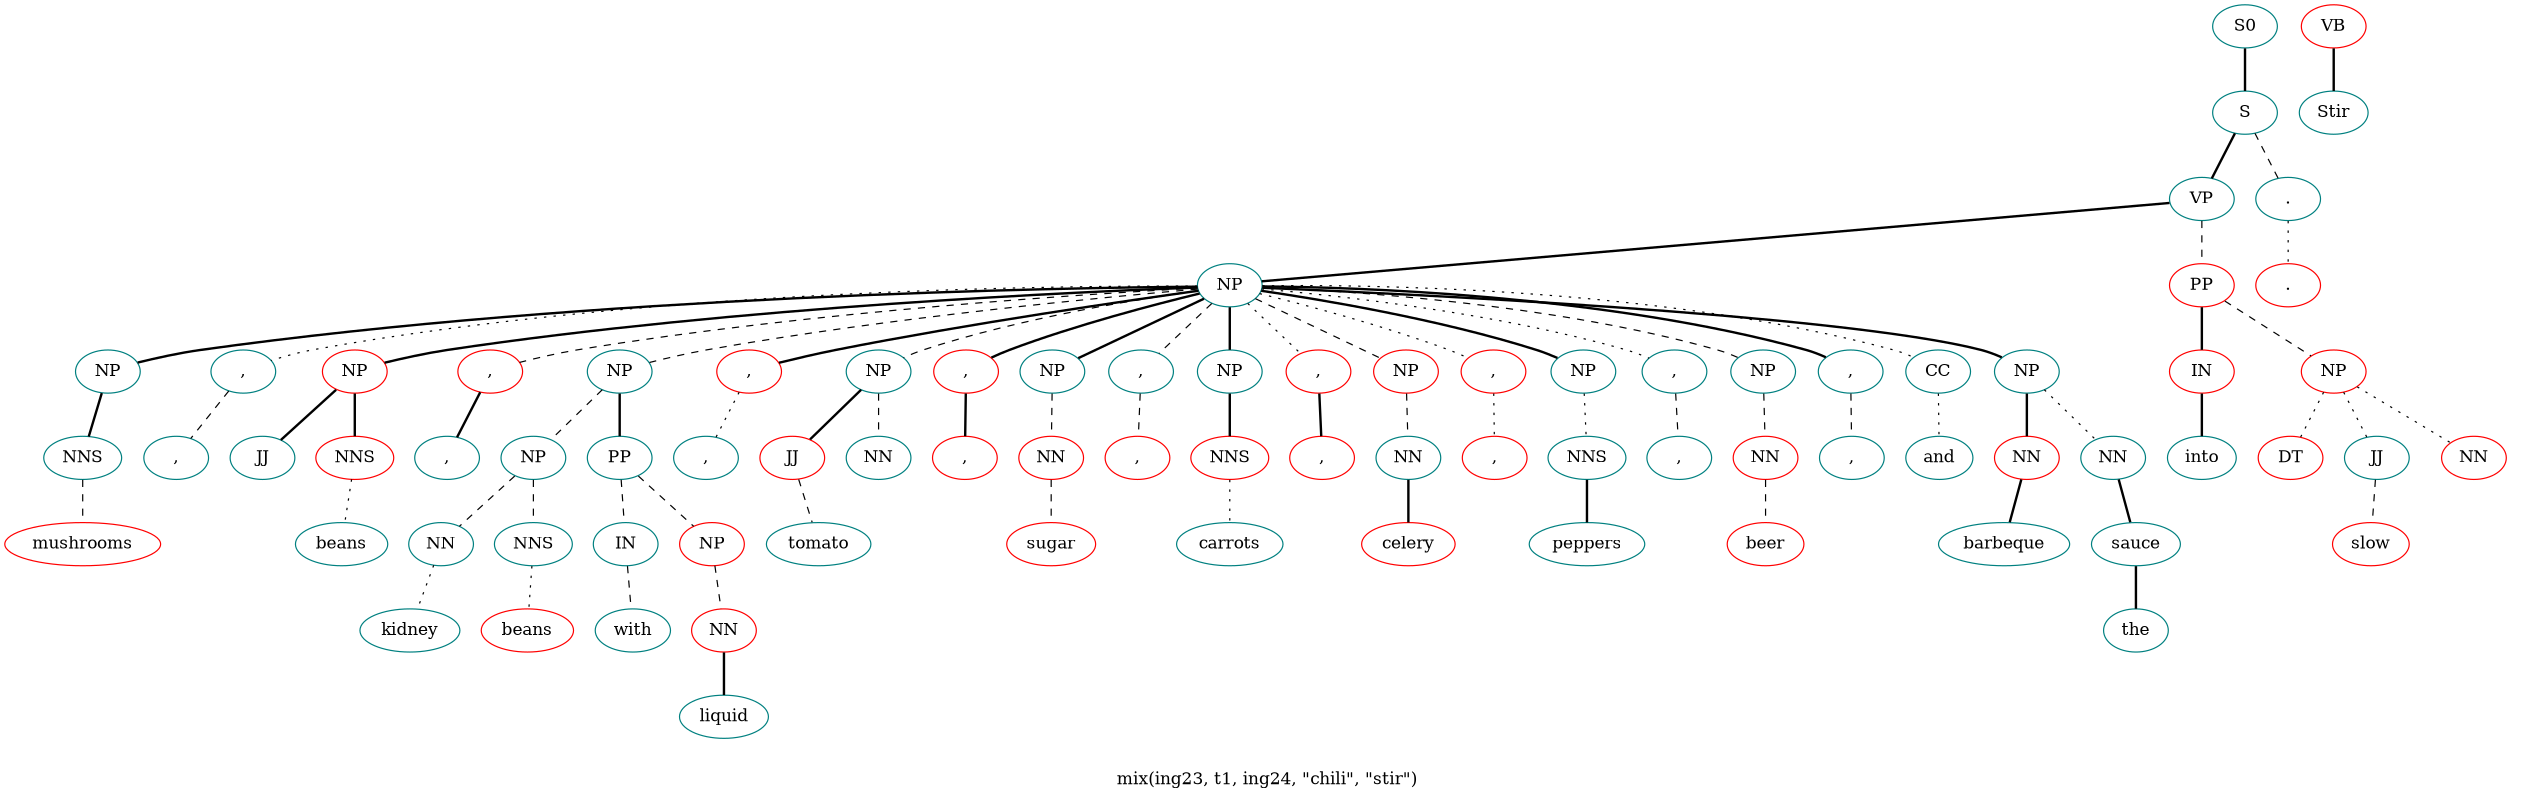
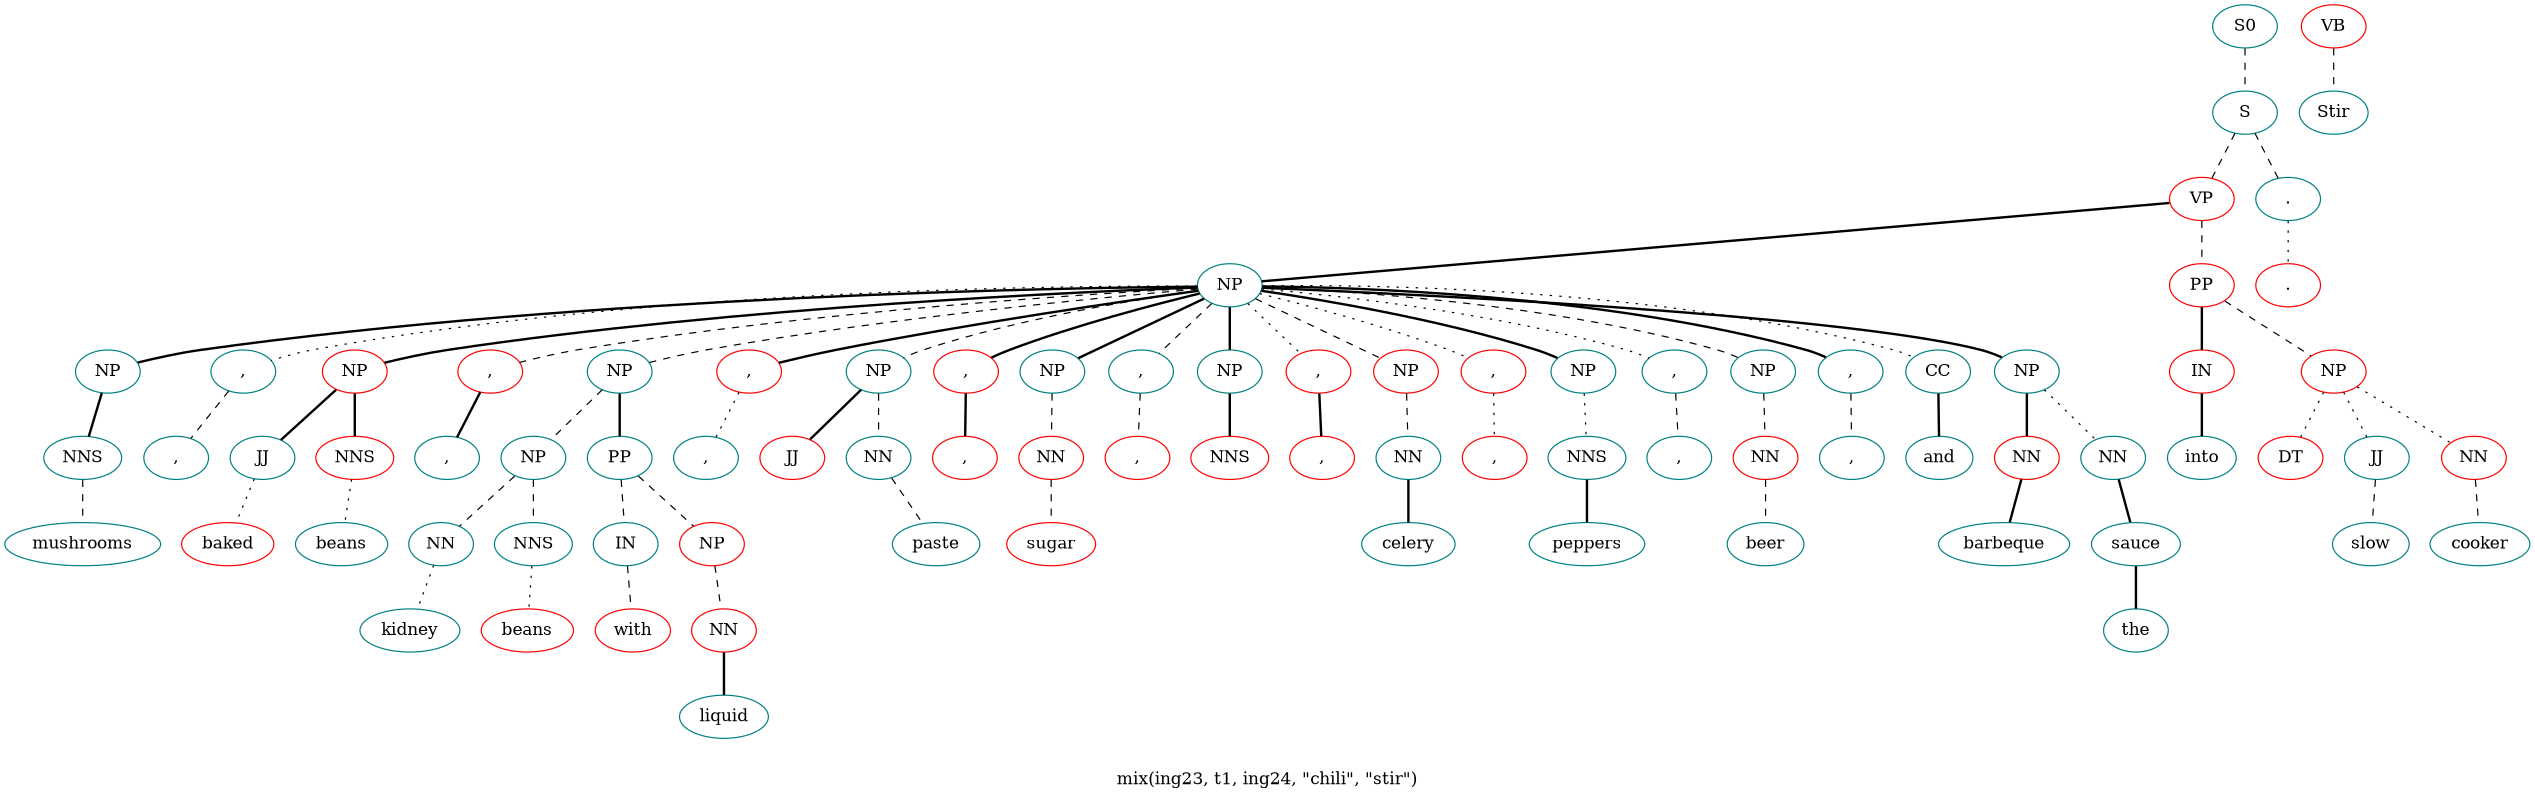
(2245, 70) -> (2245, 70)
(2334, 70) -> (2334, 70)
(2223, 156) -> (2223, 156)
(2202, 199) -> (2202, 199)
(1939, 415) -> (1939, 415)
(83, 544) -> (83, 544)
none -> (228, 544)
(819, 544) -> none
none -> (936, 544)
(1230, 544) -> none
(1408, 544) -> (1408, 544)
(1766, 544) -> (1766, 544)
(2371, 544) -> (2371, 544)
none -> (2480, 544)
(633, 630) -> (633, 630)
